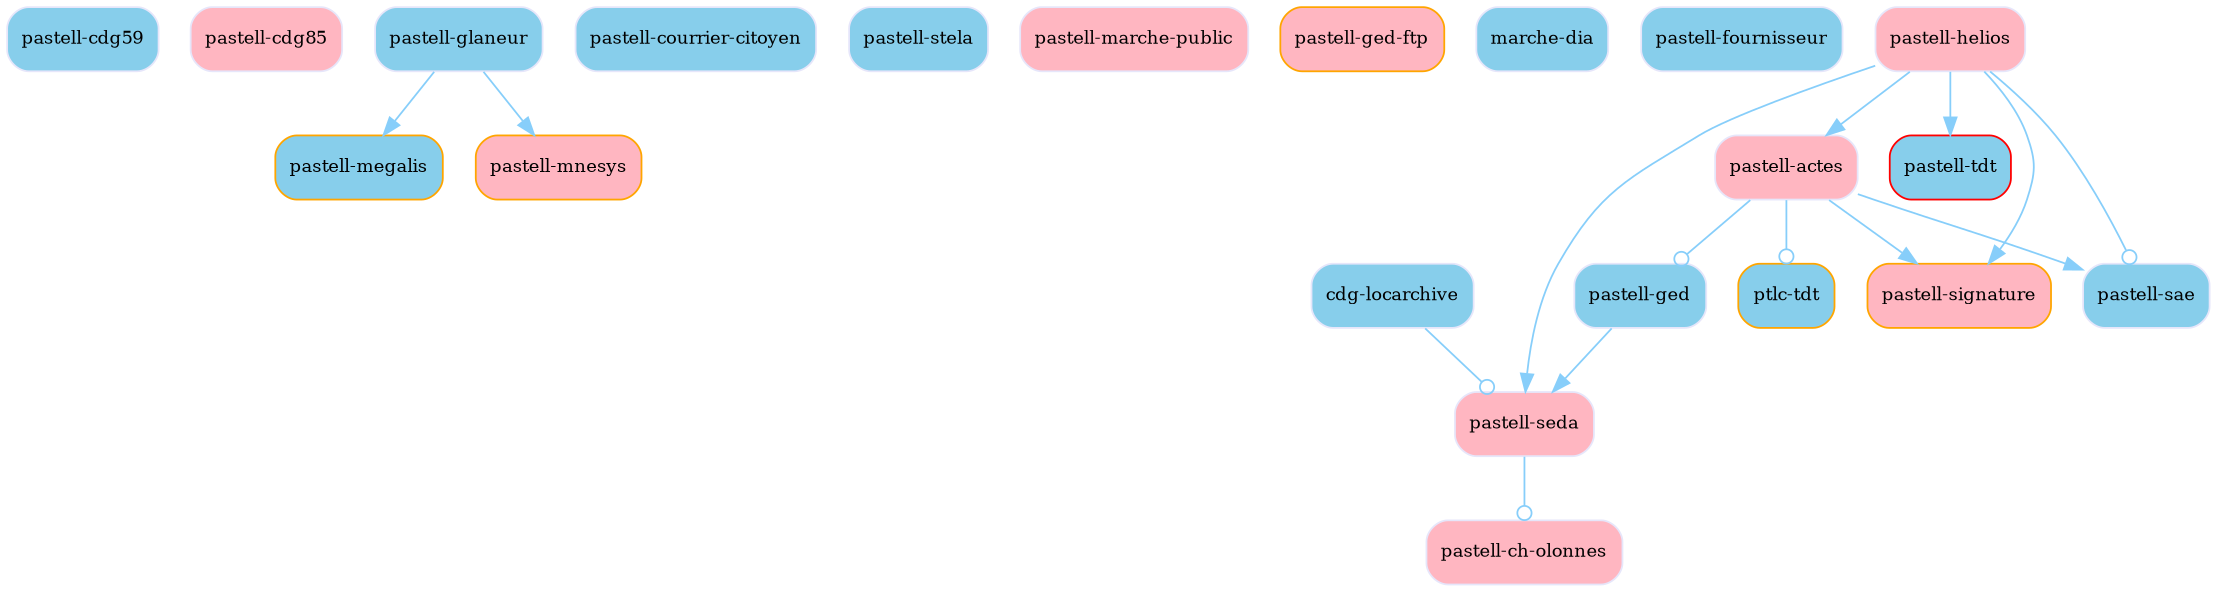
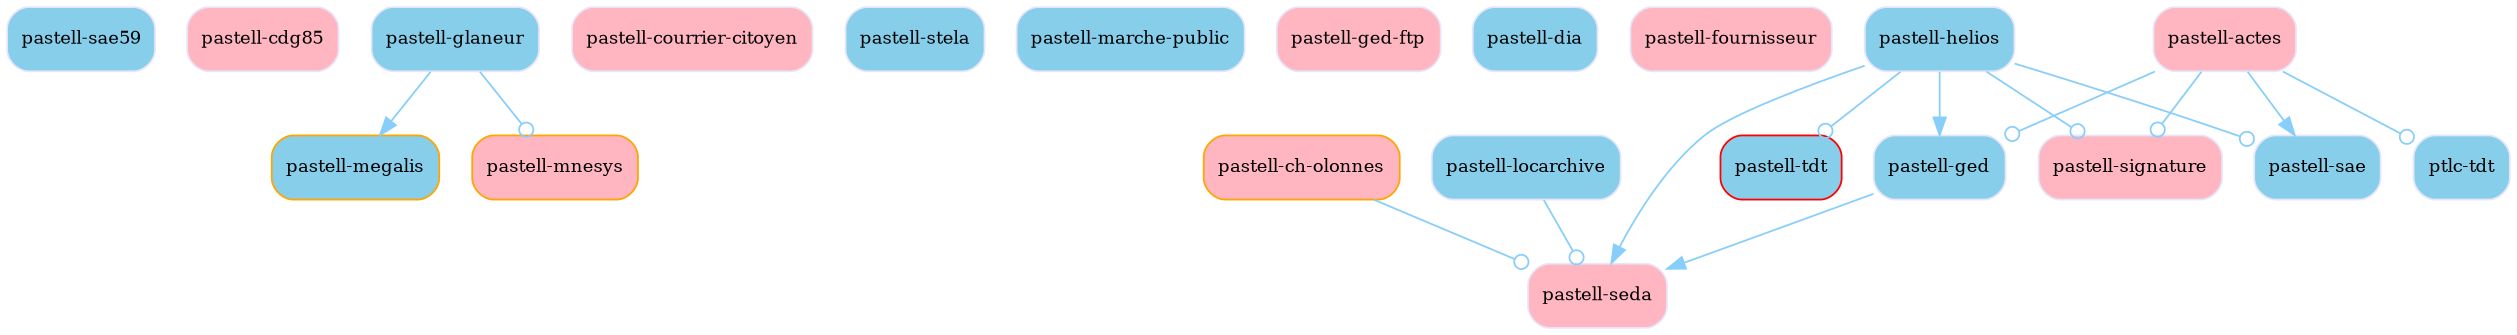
(83, 39) -> (81, 39)
(696, 39) -> (692, 39)
(1134, 39) -> (1131, 39)
(1362, 39) -> (1359, 39)
(1542, 39) -> (1535, 39)
(1742, 39) -> (1731, 39)
(1950, 39) -> (1940, 39)
(1950, 95) -> (1866, 99)
(503, 96) -> (501, 98)
(1875, 98) -> (1940, 95)
(2033, 157) -> (2029, 99)
(1866, 226) -> (2182, 98)
(1393, 296) -> (1526, 168)
(1786, 296) -> (2462, 168)
(1959, 296) -> (2130, 168)
(1524, 481) -> (1444, 229)
(1524, 552) -> (1302, 168)
